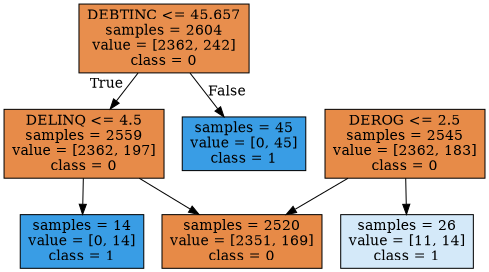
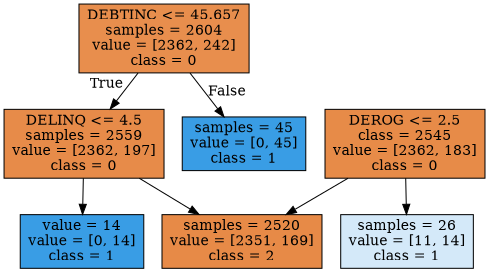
(405, 144) -> (405, 144)
(82, 241) -> (82, 241)
(242, 241) -> (242, 241)
